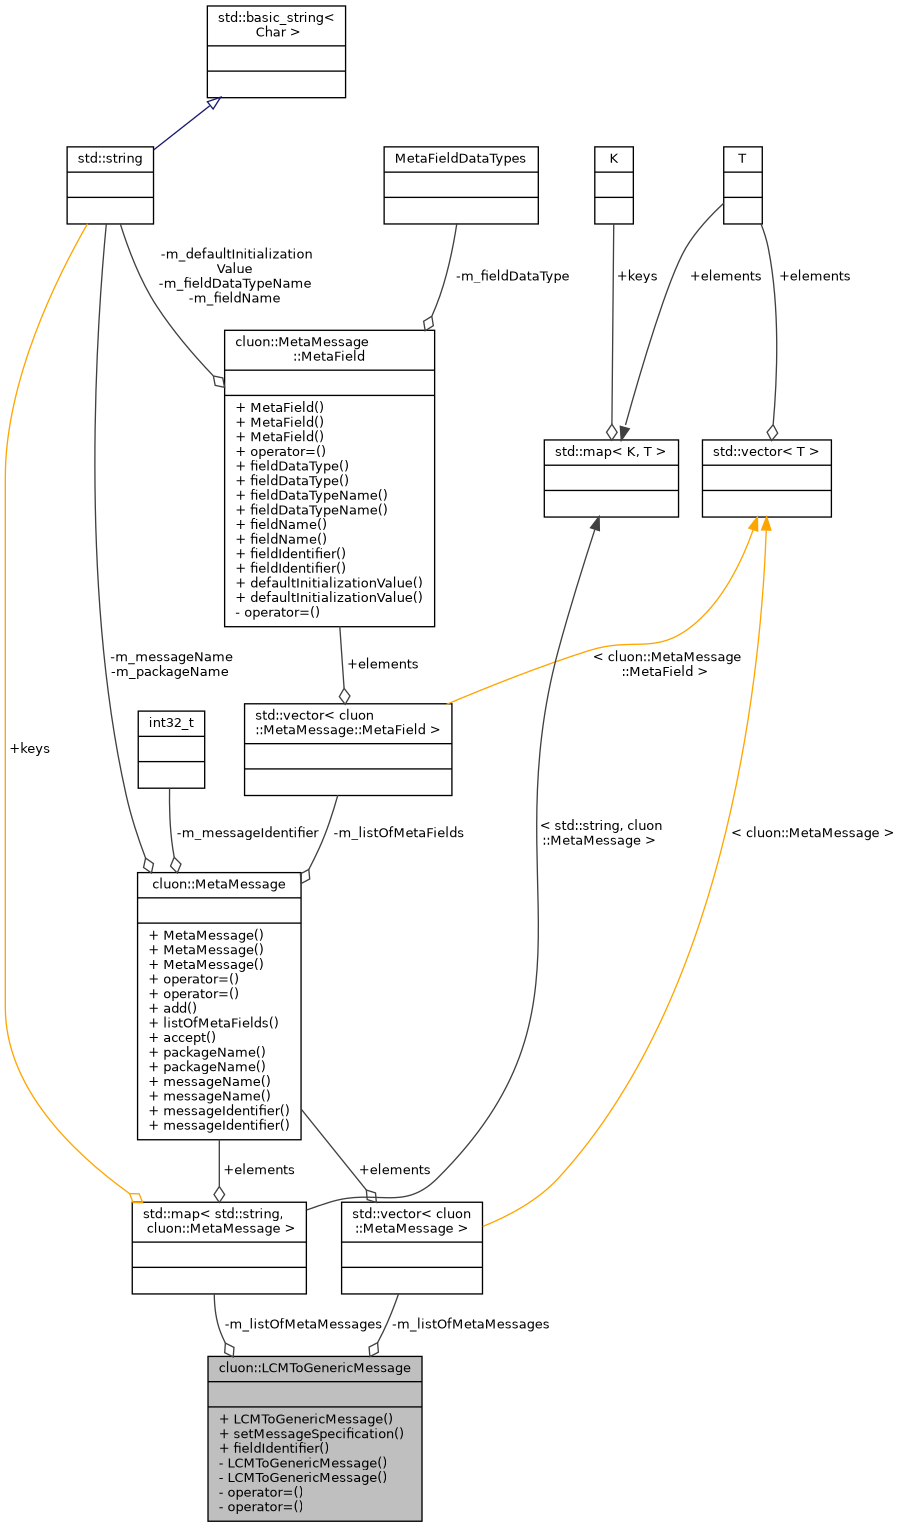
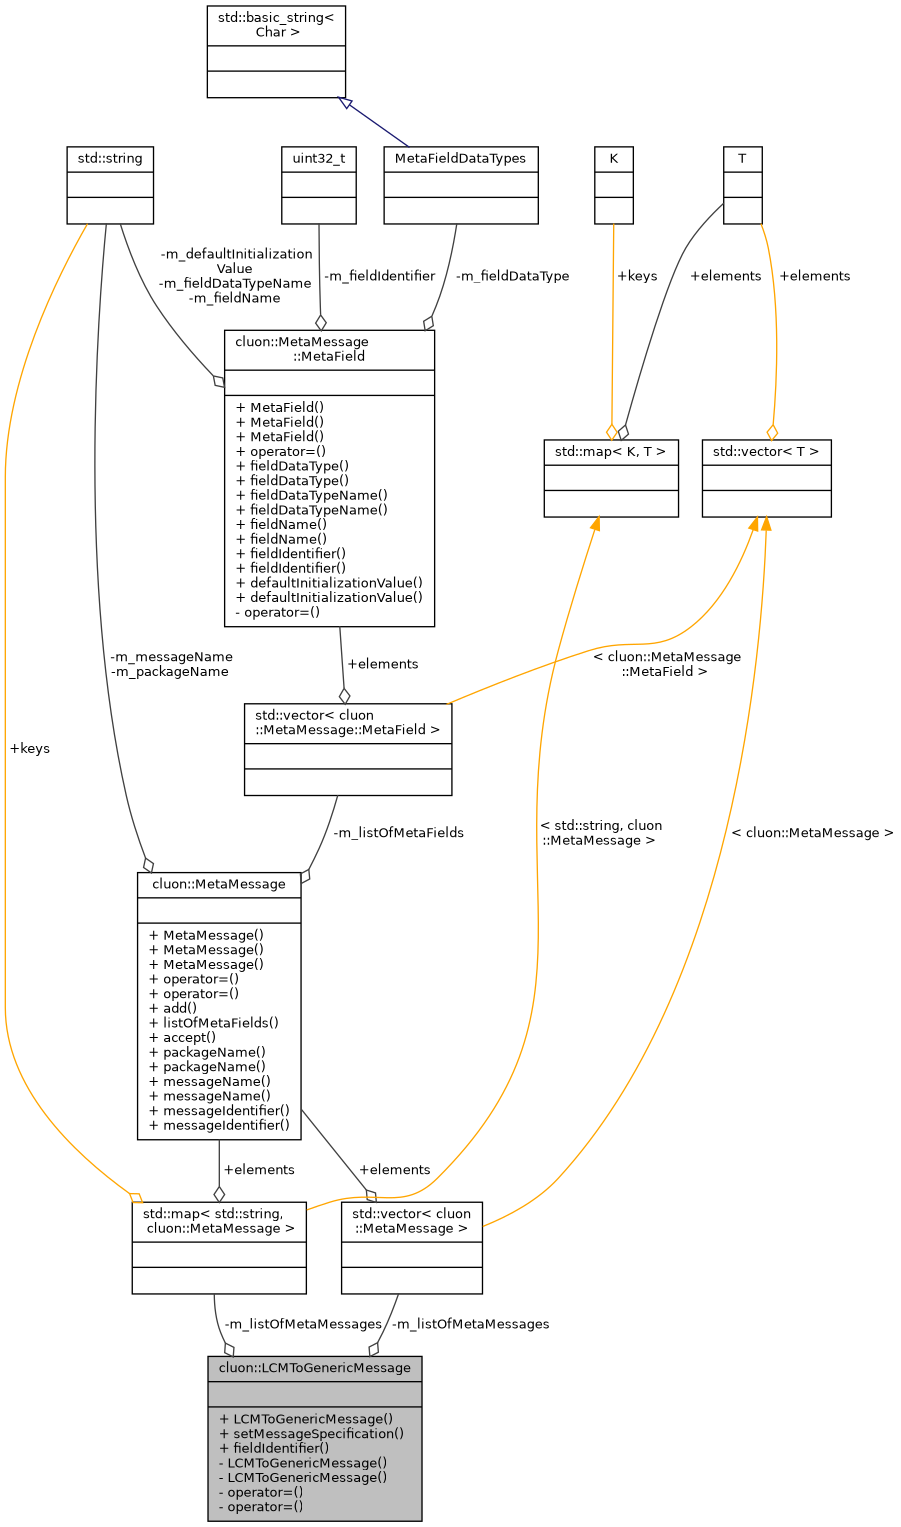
(182, 128) -> (379, 126)
none -> (319, 185)
(661, 307) -> (661, 307)
(776, 323) -> (776, 323)
(613, 324) -> (613, 324)
(171, 750) -> none
(538, 933) -> (538, 933)
